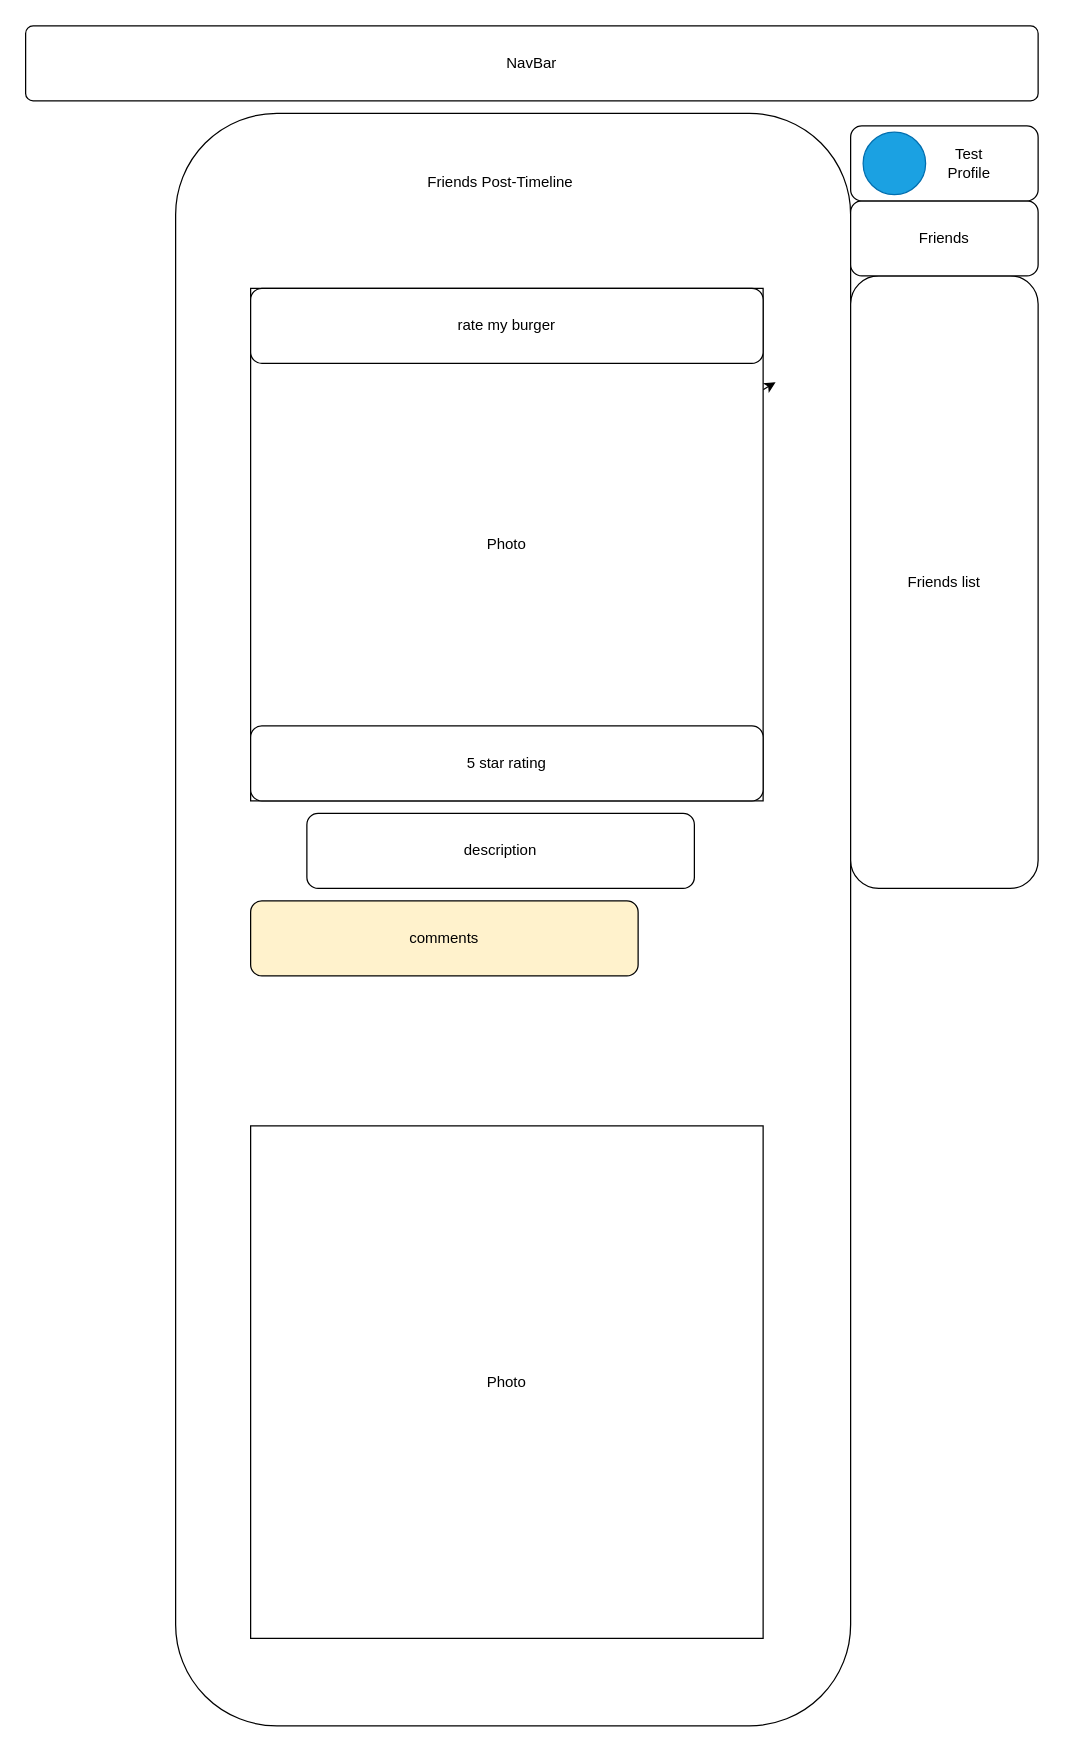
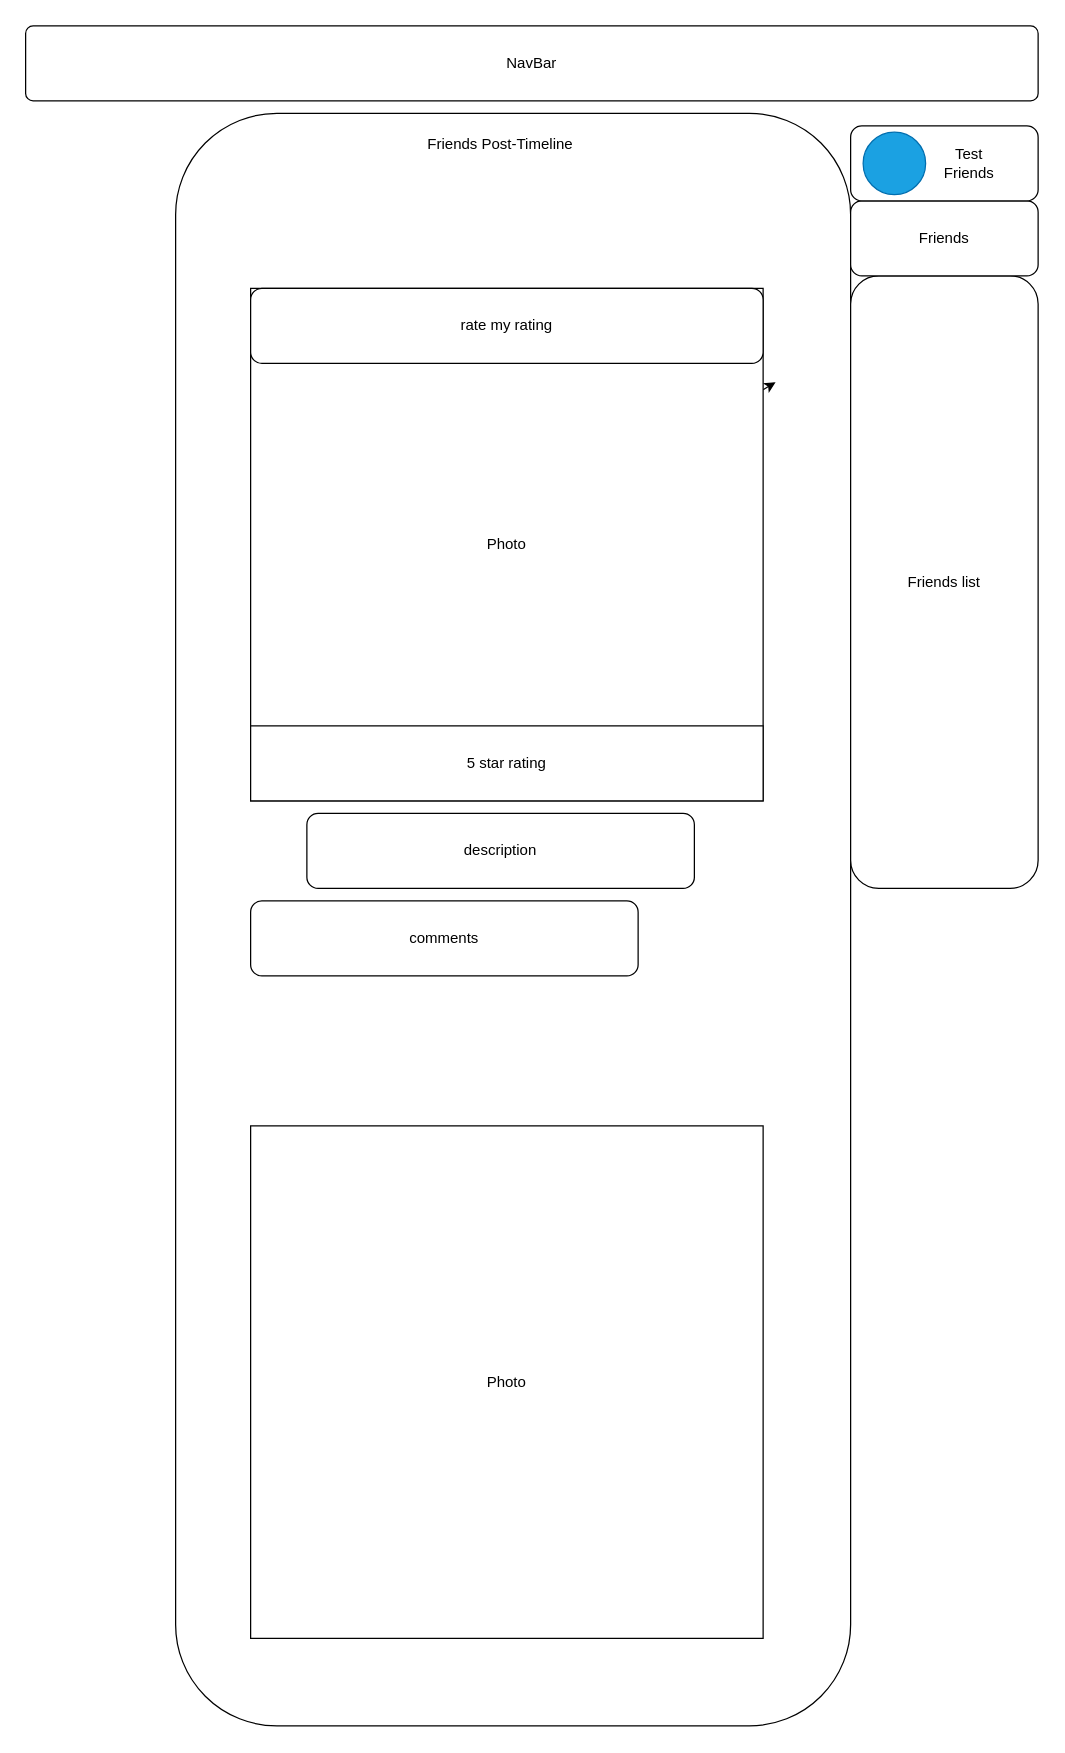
(969, 163) -> (969, 163)
(501, 182) -> (501, 144)
(507, 326) -> (507, 326)
(507, 763) -> (507, 763)
(444, 938) -> (444, 938)
